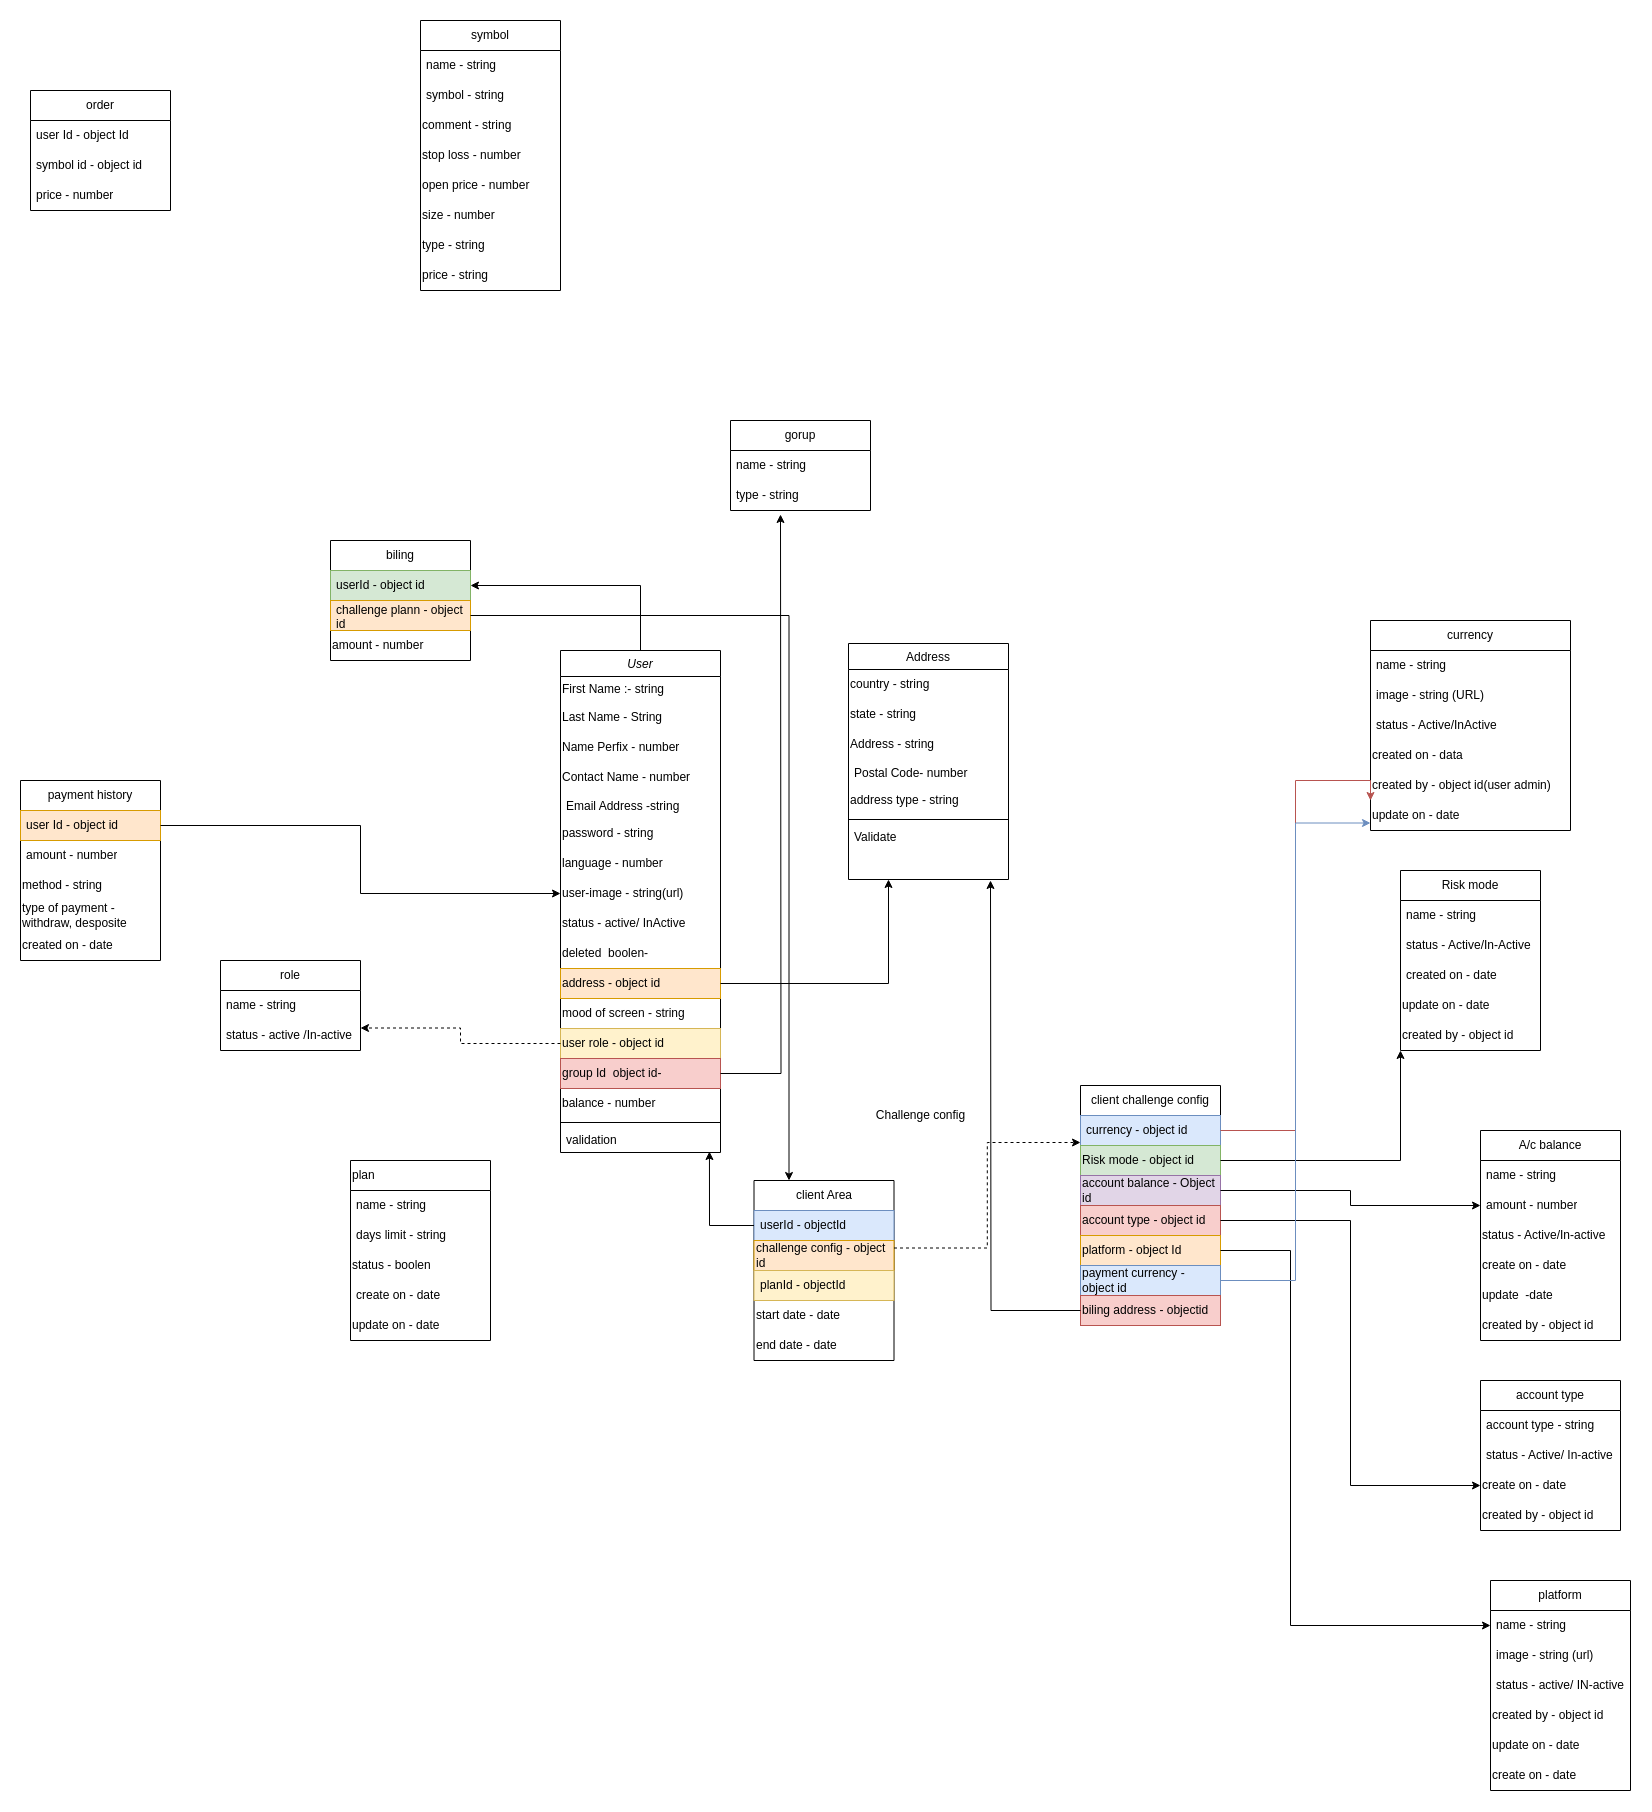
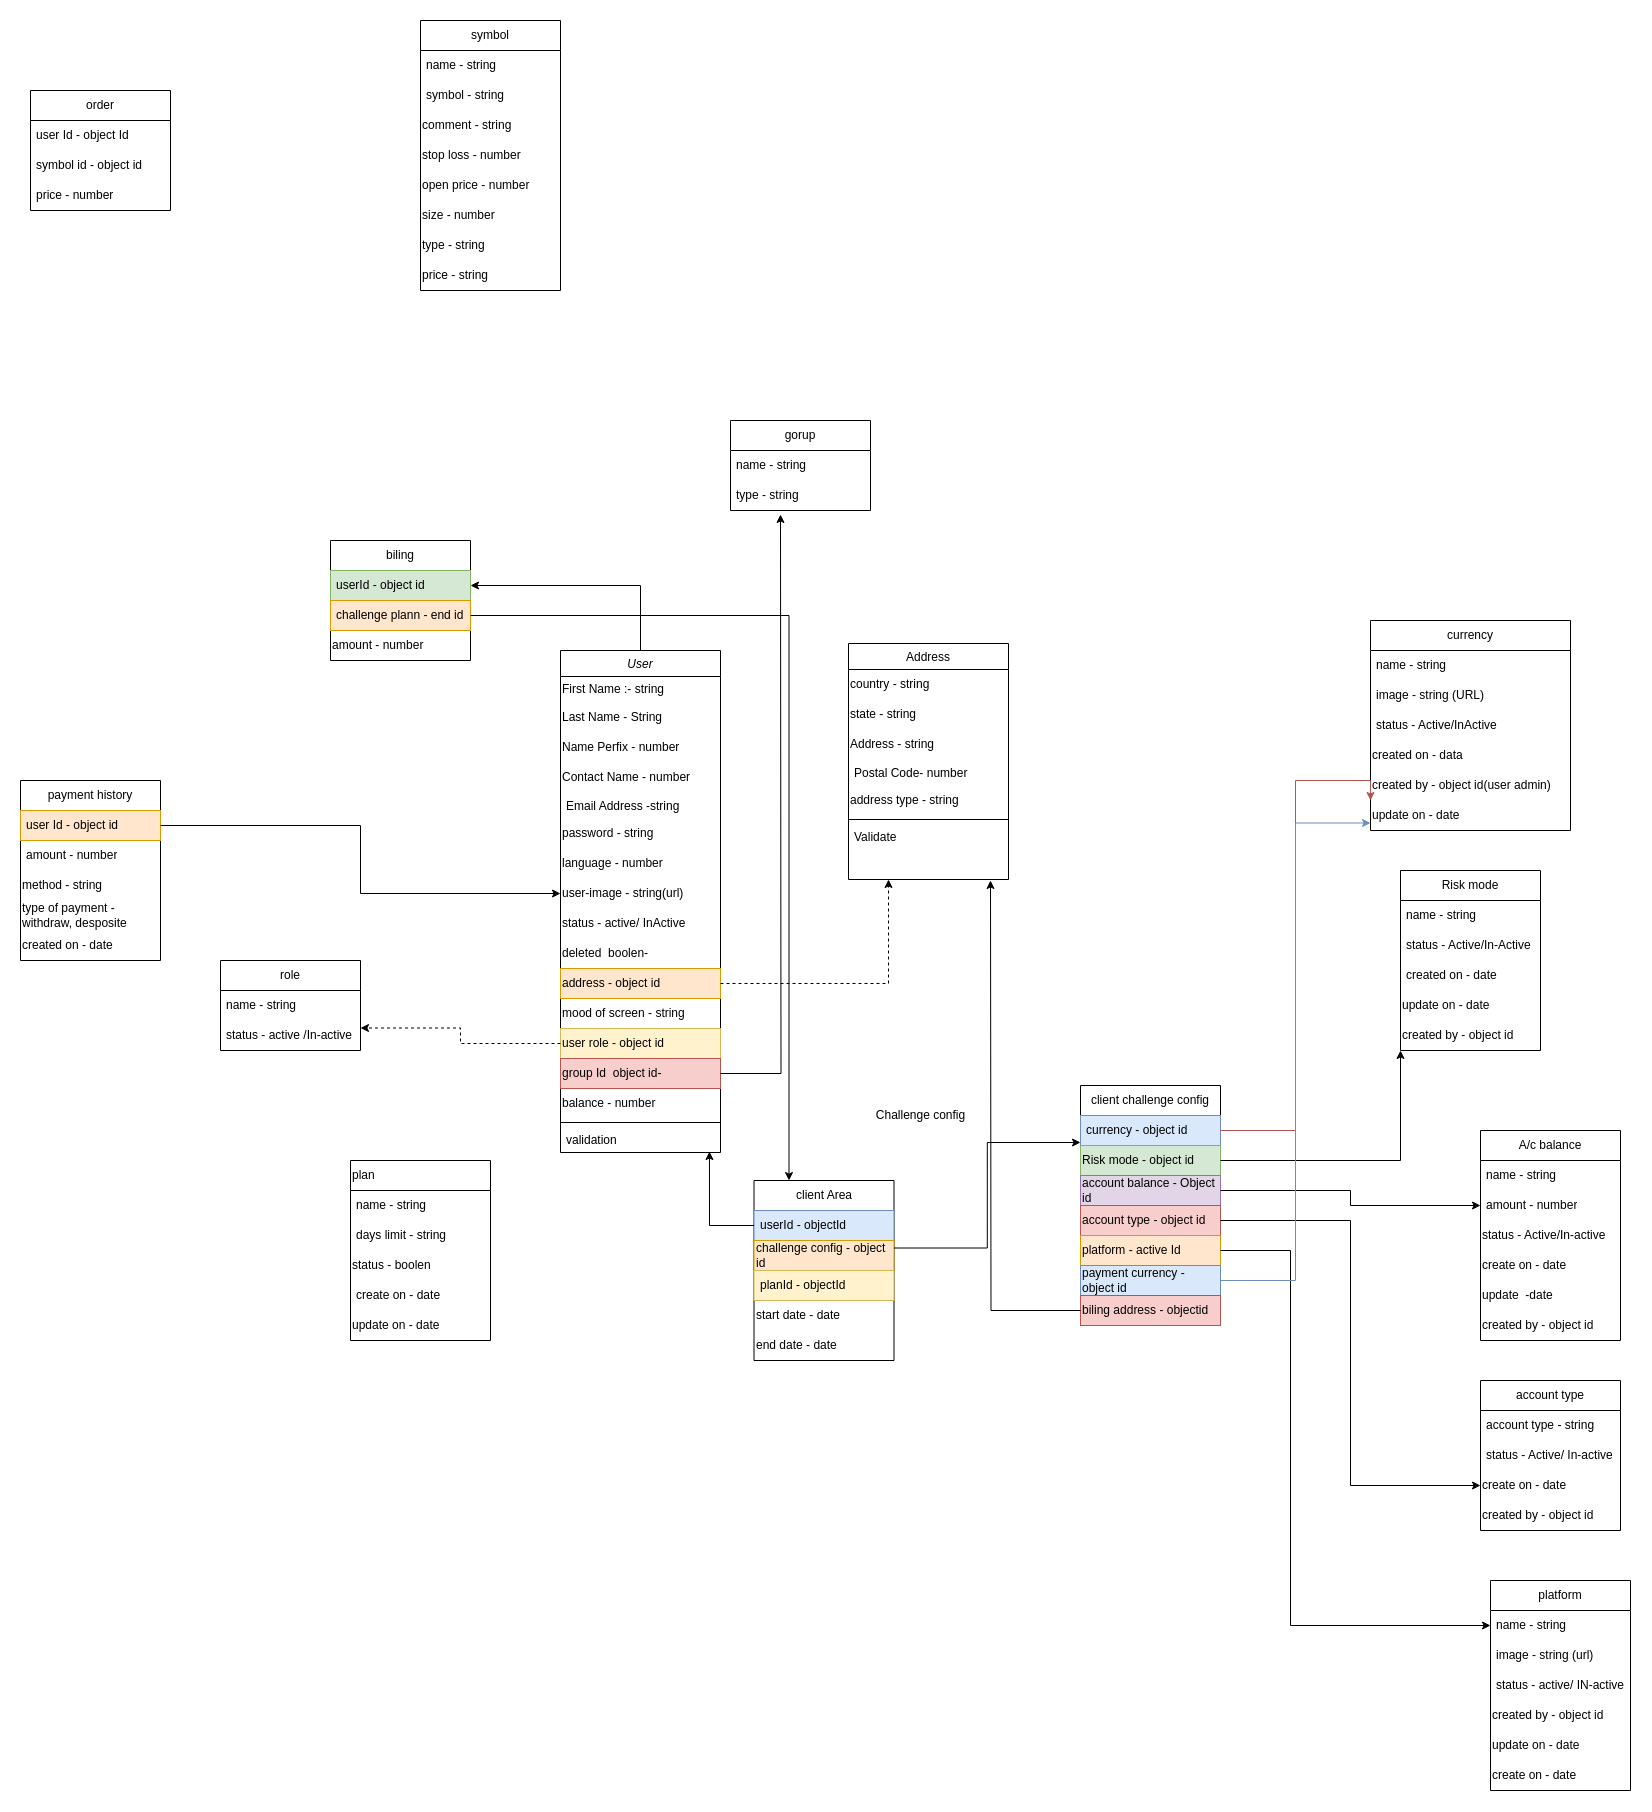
(402, 616) -> (402, 616)
(854, 984) -> (854, 984)
(987, 1199) -> (987, 1199)
(1143, 1251) -> (1142, 1251)
